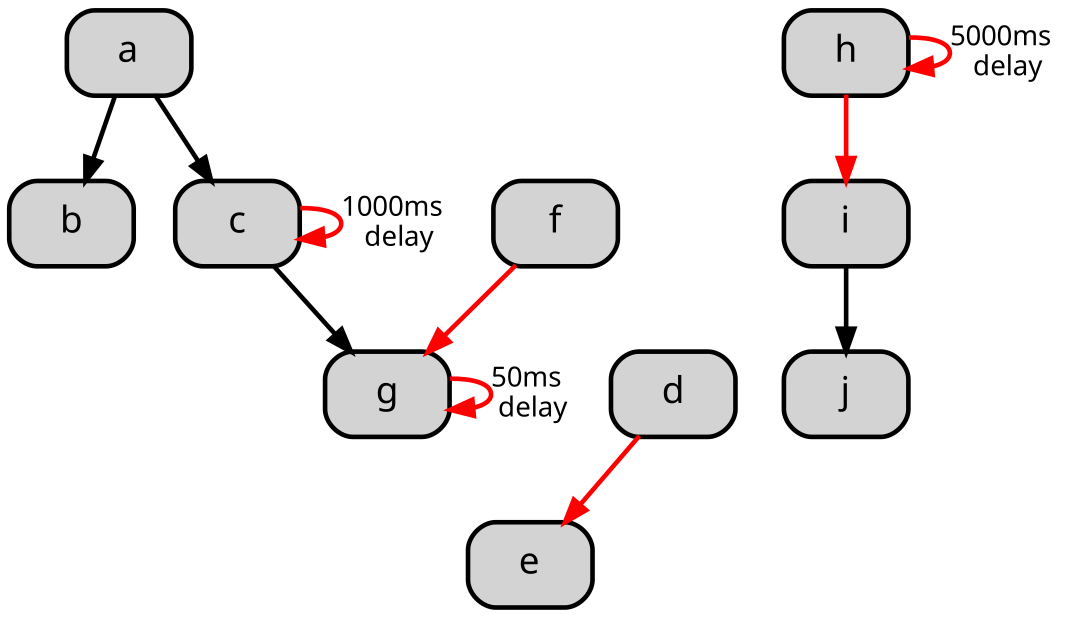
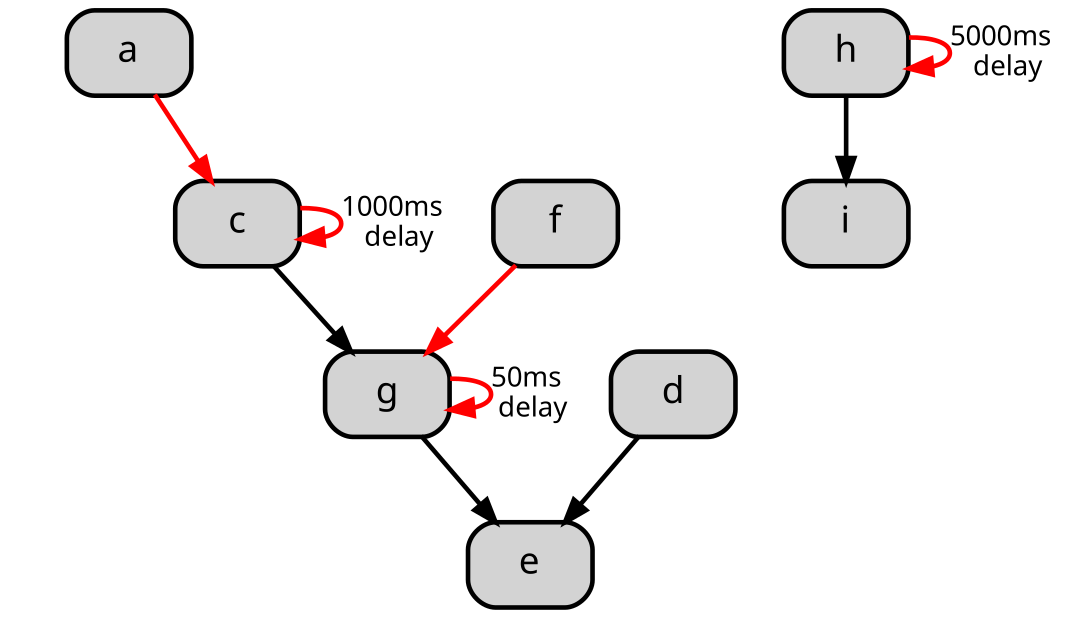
(846, 126) -> (846, 126)
(177, 128) -> (177, 128)
(71, 224) -> none
(846, 394) -> none
none -> (451, 470)
(610, 470) -> (610, 470)
